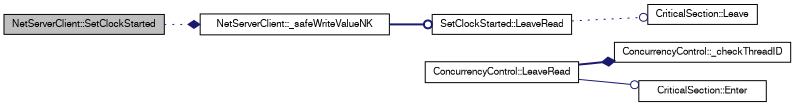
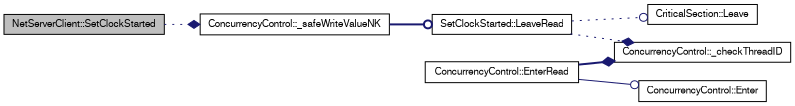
(295, 24) -> (295, 24)
none -> (596, 37)
(502, 72) -> (502, 72)
(703, 91) -> (703, 91)
